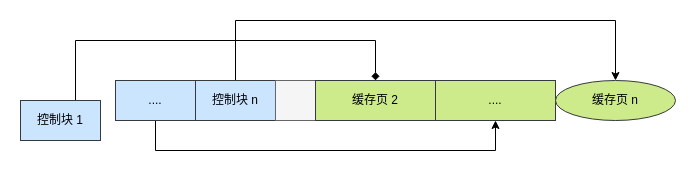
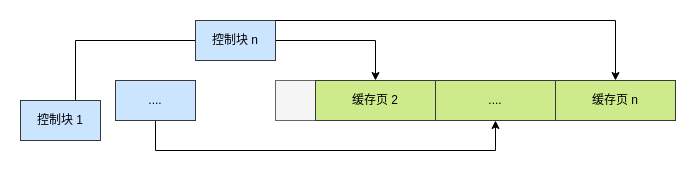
(376, 71) -> (376, 72)
(236, 101) -> (236, 41)
(616, 101) -> (616, 101)
